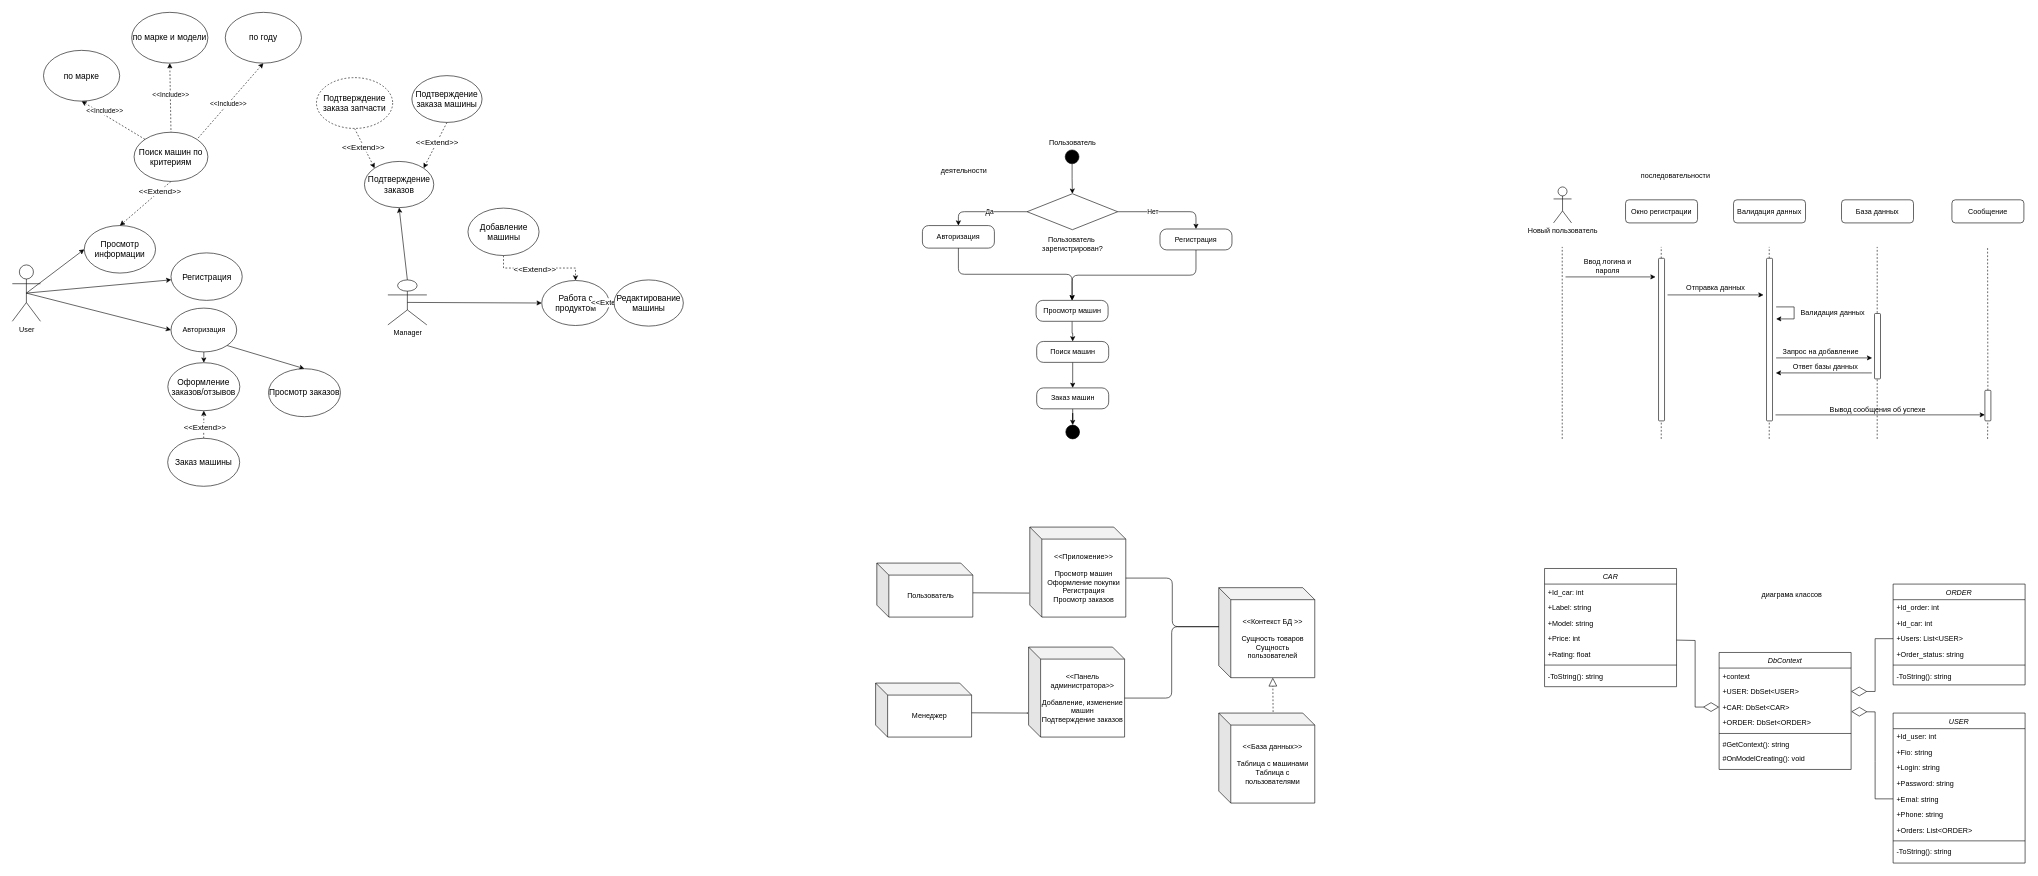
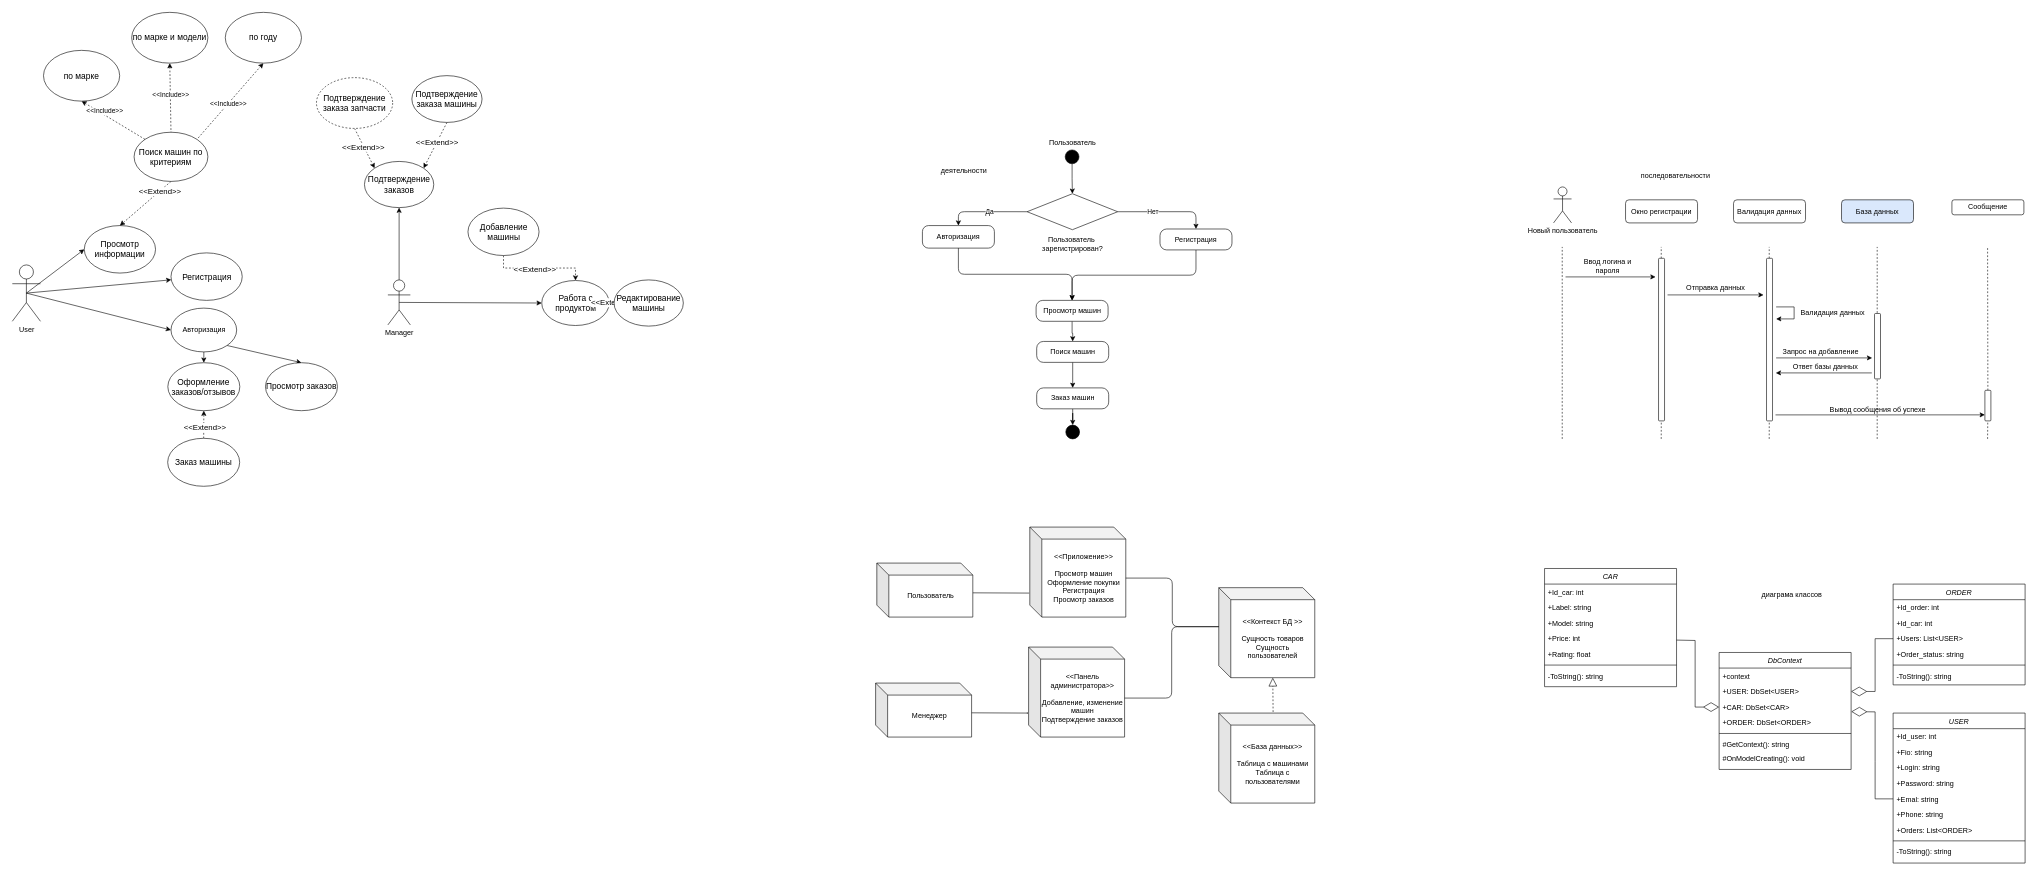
(1878, 211) -> (1878, 211)
(1988, 211) -> (1988, 207)
(407, 302) -> (399, 302)
(305, 393) -> (302, 387)
